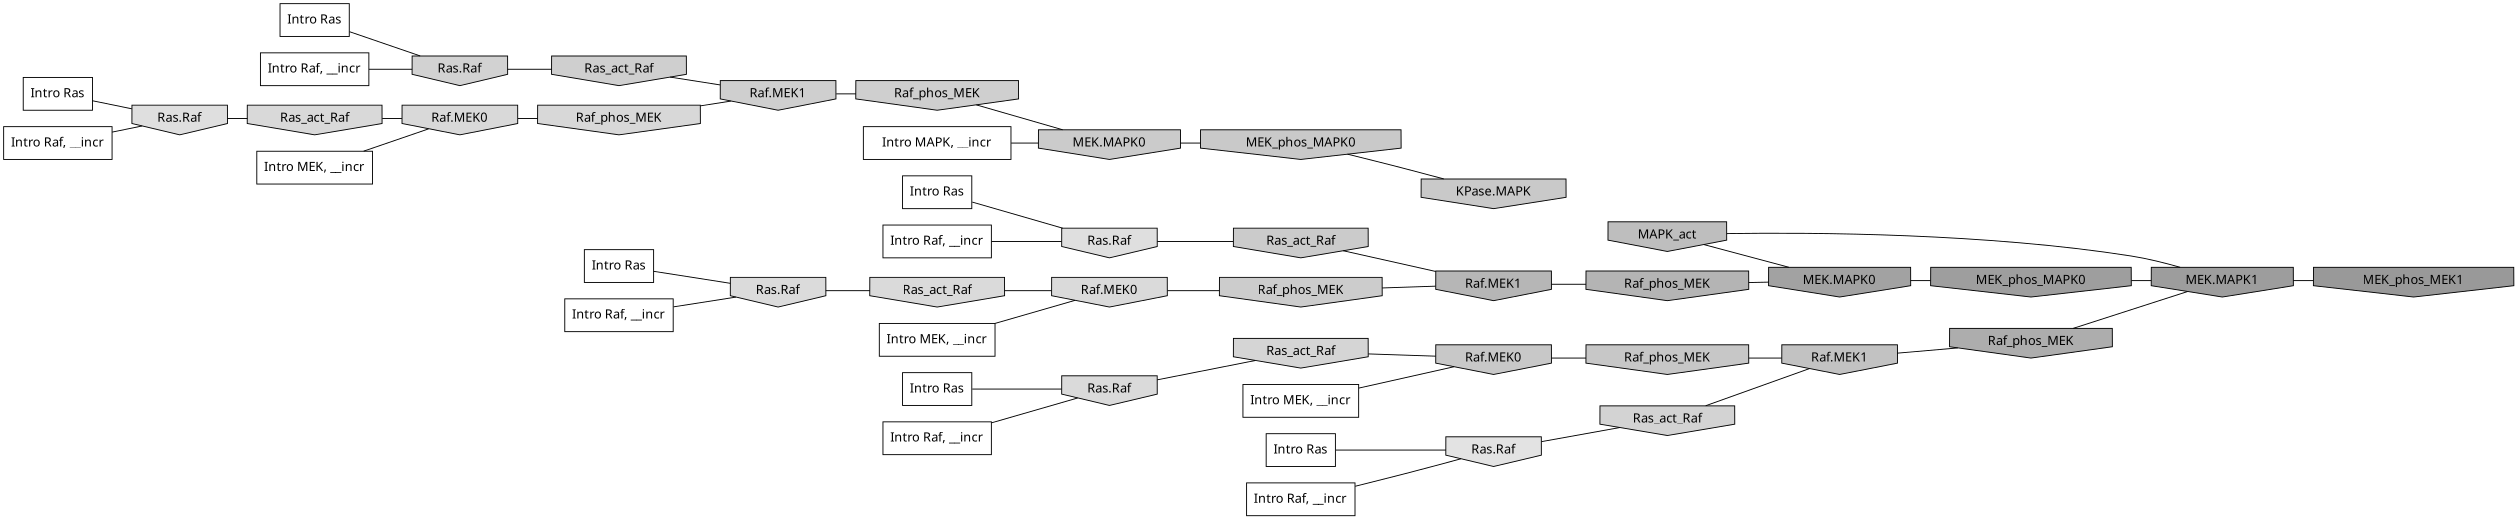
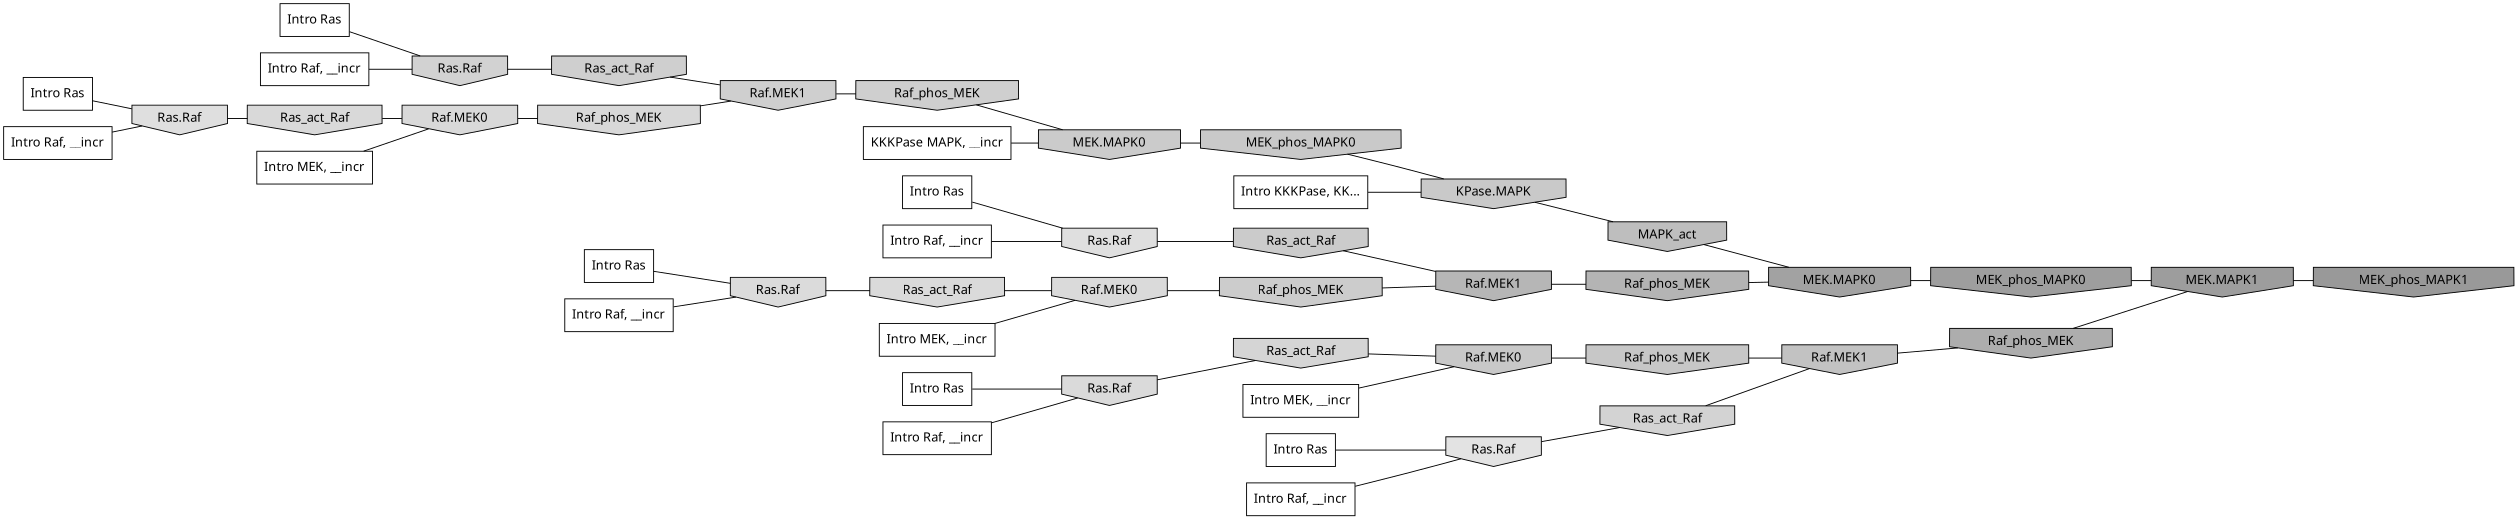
(937, 143) -> (937, 143)
none -> (1301, 192)
(1955, 238) -> (1574, 212)
(2414, 281) -> (2414, 281)
